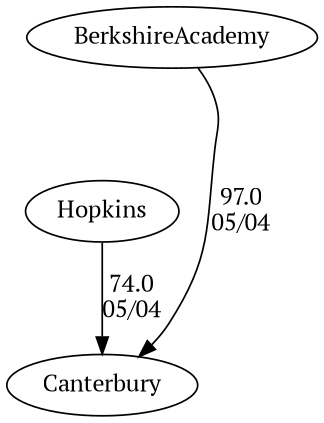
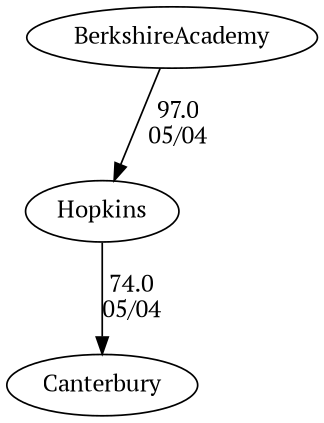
(209, 211) -> (140, 116)
